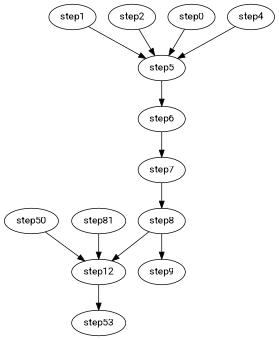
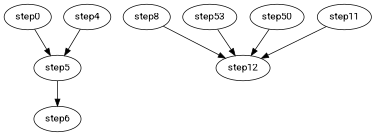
(72, 17) -> none
(132, 17) -> none
(162, 170) -> none
(99, 221) -> (344, 17)
(162, 272) -> none
(99, 294) -> (224, 40)
